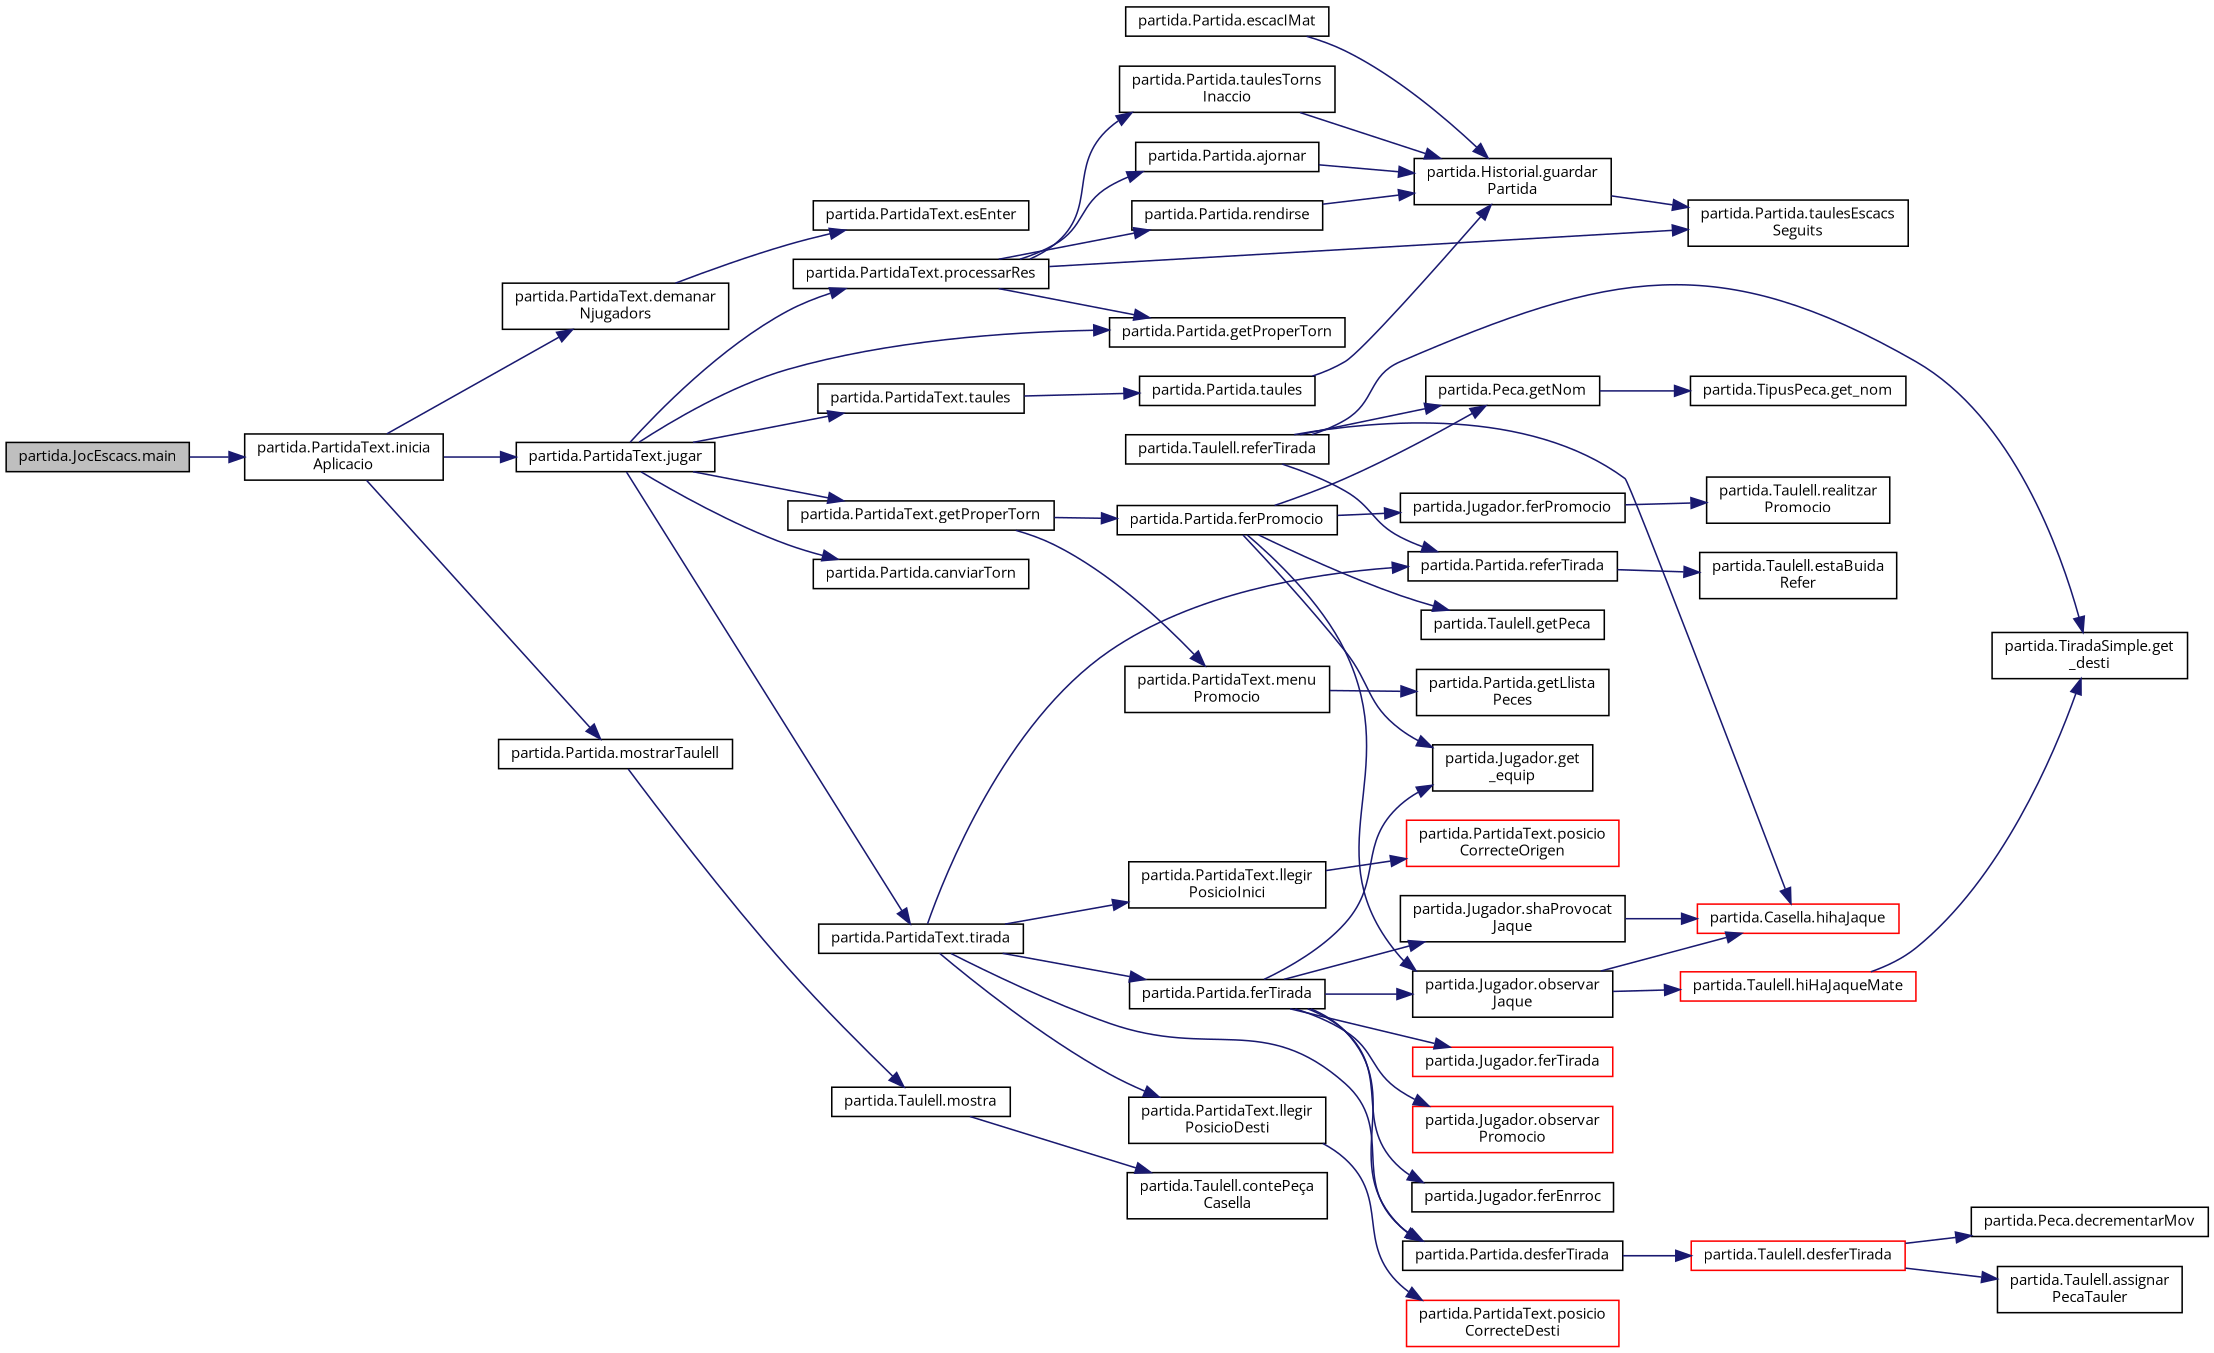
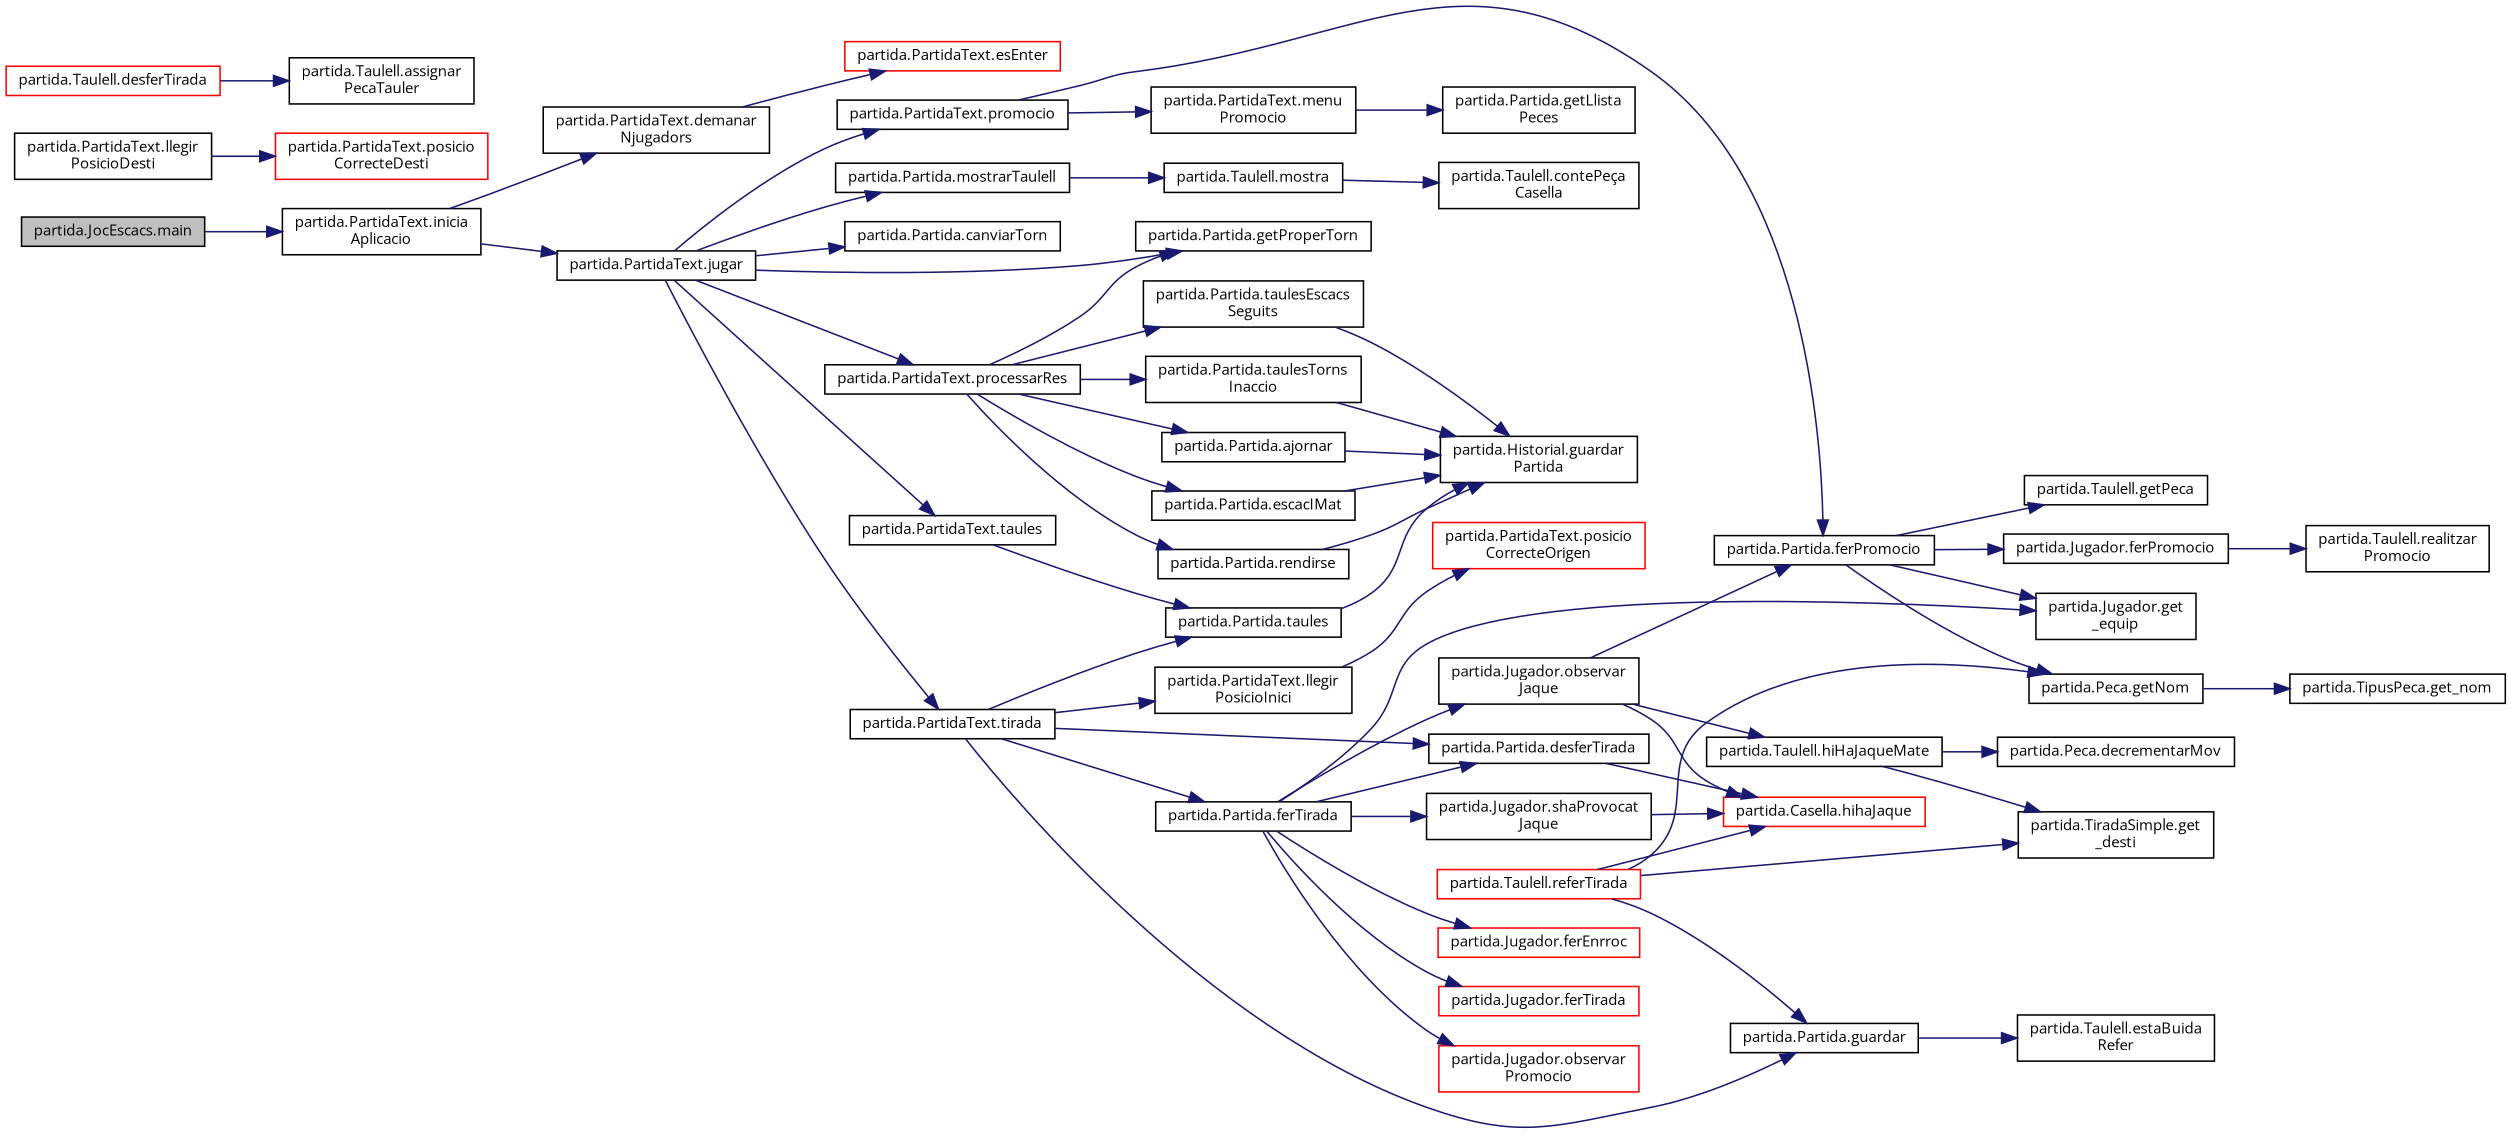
(1642, 200) -> (1420, 371)
(921, 215) -> (953, 56)
none -> (1069, 446)
(1227, 449) -> (1539, 884)
(921, 516) -> (953, 115)
(1513, 566) -> (1824, 1038)
(478, 604) -> (780, 221)
(1366, 734) -> (1684, 615)
(1798, 986) -> (1824, 752)
(1038, 1029) -> (1081, 672)
(1513, 1197) -> (1539, 943)
(1931, 1240) -> (1962, 752)
(1649, 1256) -> (1667, 777)
